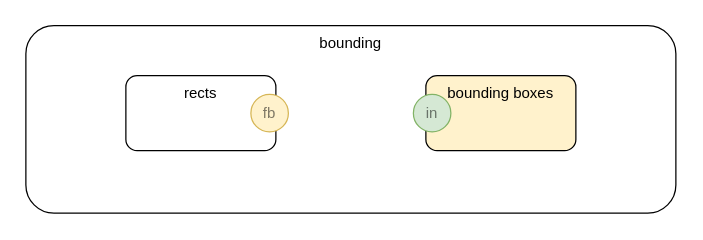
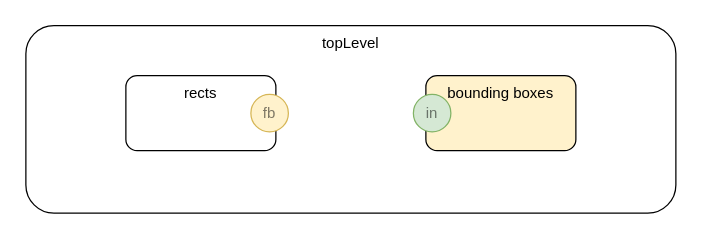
(351, 43) -> (351, 43)
